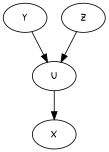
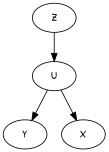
(38, 43) -> (42, 102)
